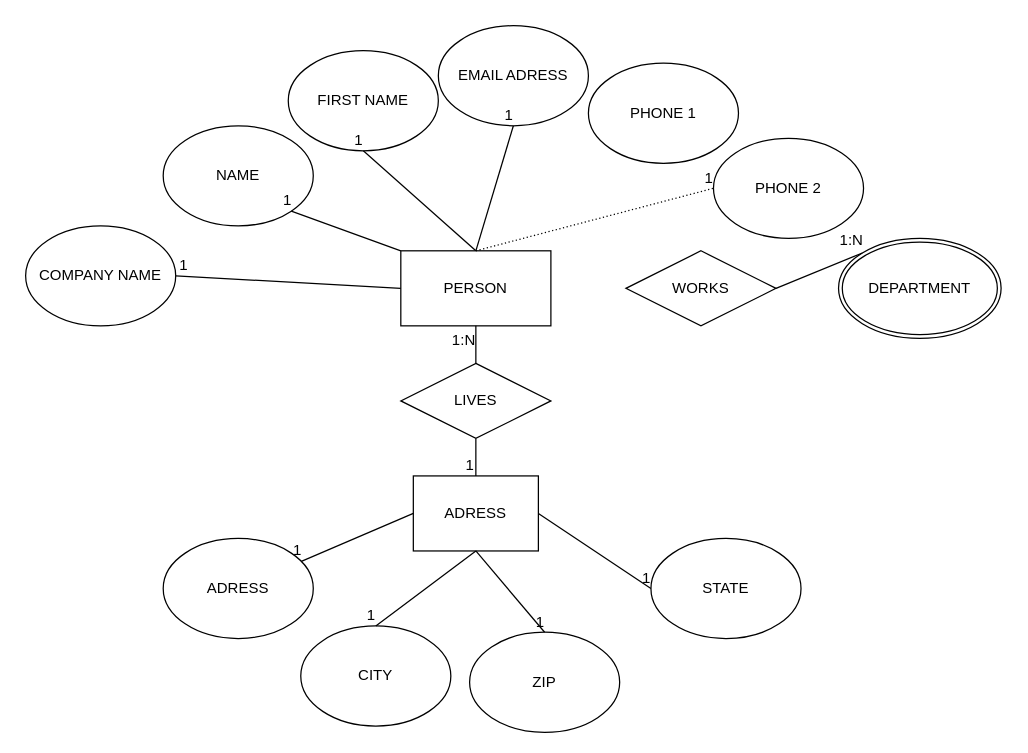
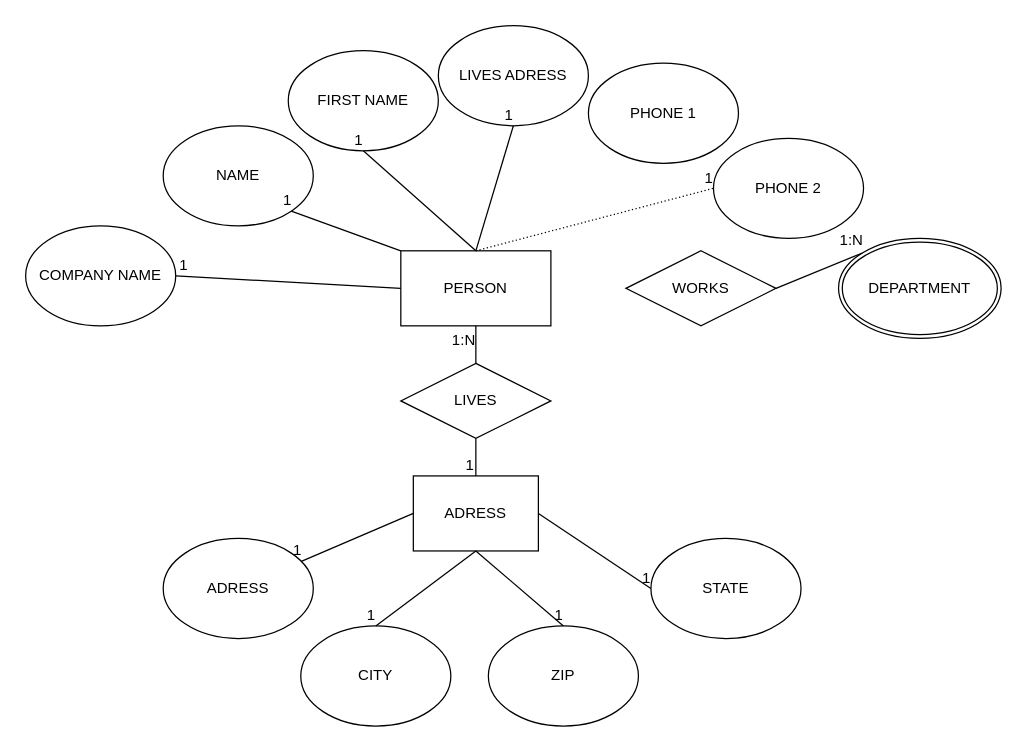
(513, 76) -> (513, 76)
(544, 682) -> (563, 676)
